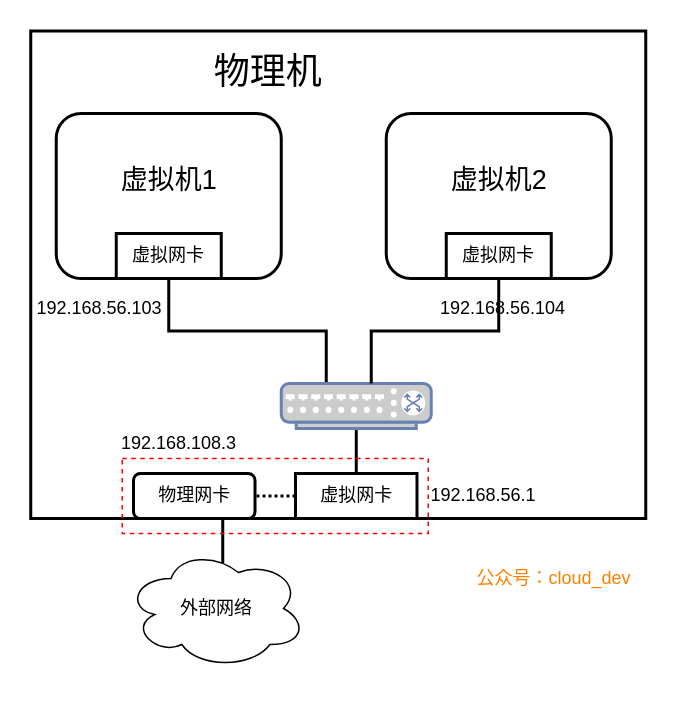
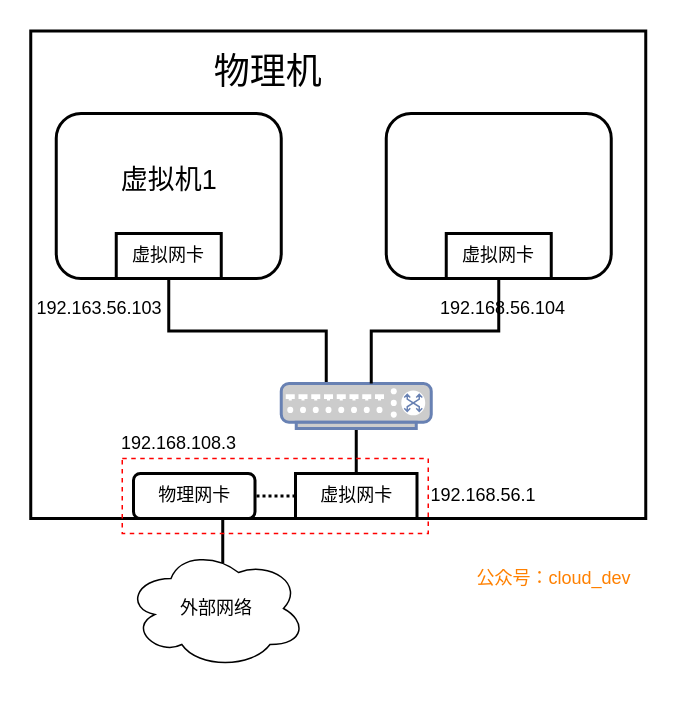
(499, 181) -> none
(100, 308) -> (100, 308)
